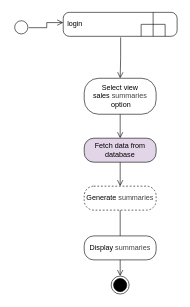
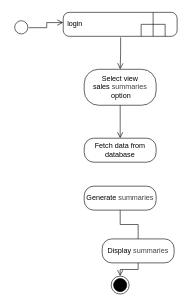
(120, 96) -> (120, 87)
(120, 150) -> (120, 150)
(120, 174) -> none
(120, 198) -> (120, 198)
(120, 248) -> (138, 251)
